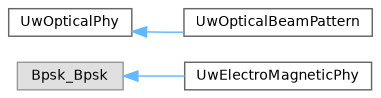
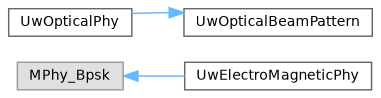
(165, 32) -> (150, 13)
(70, 76) -> (70, 76)
